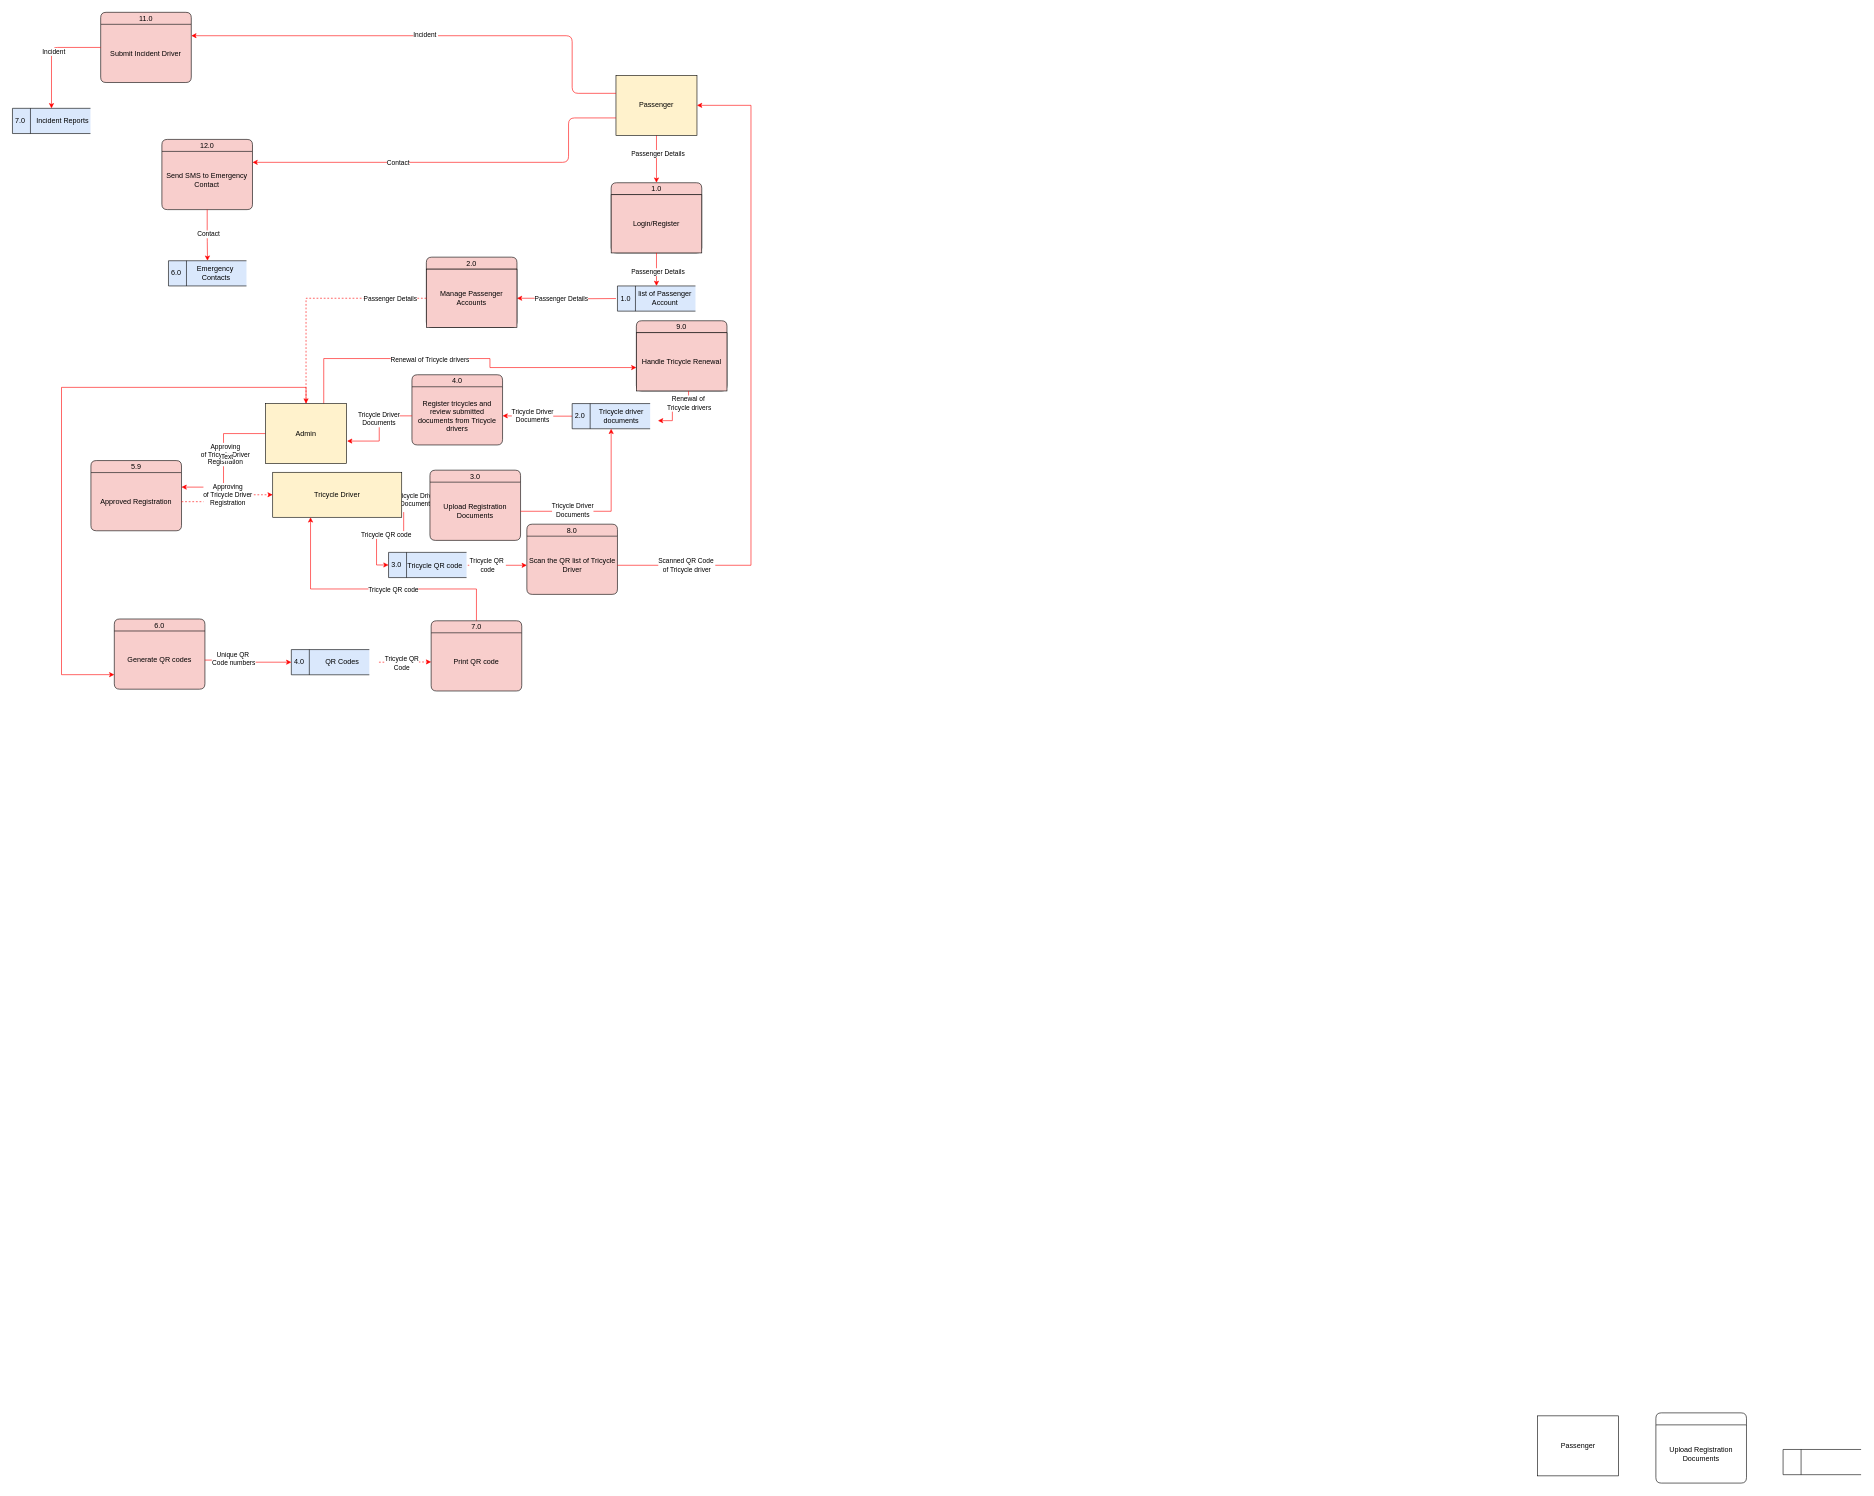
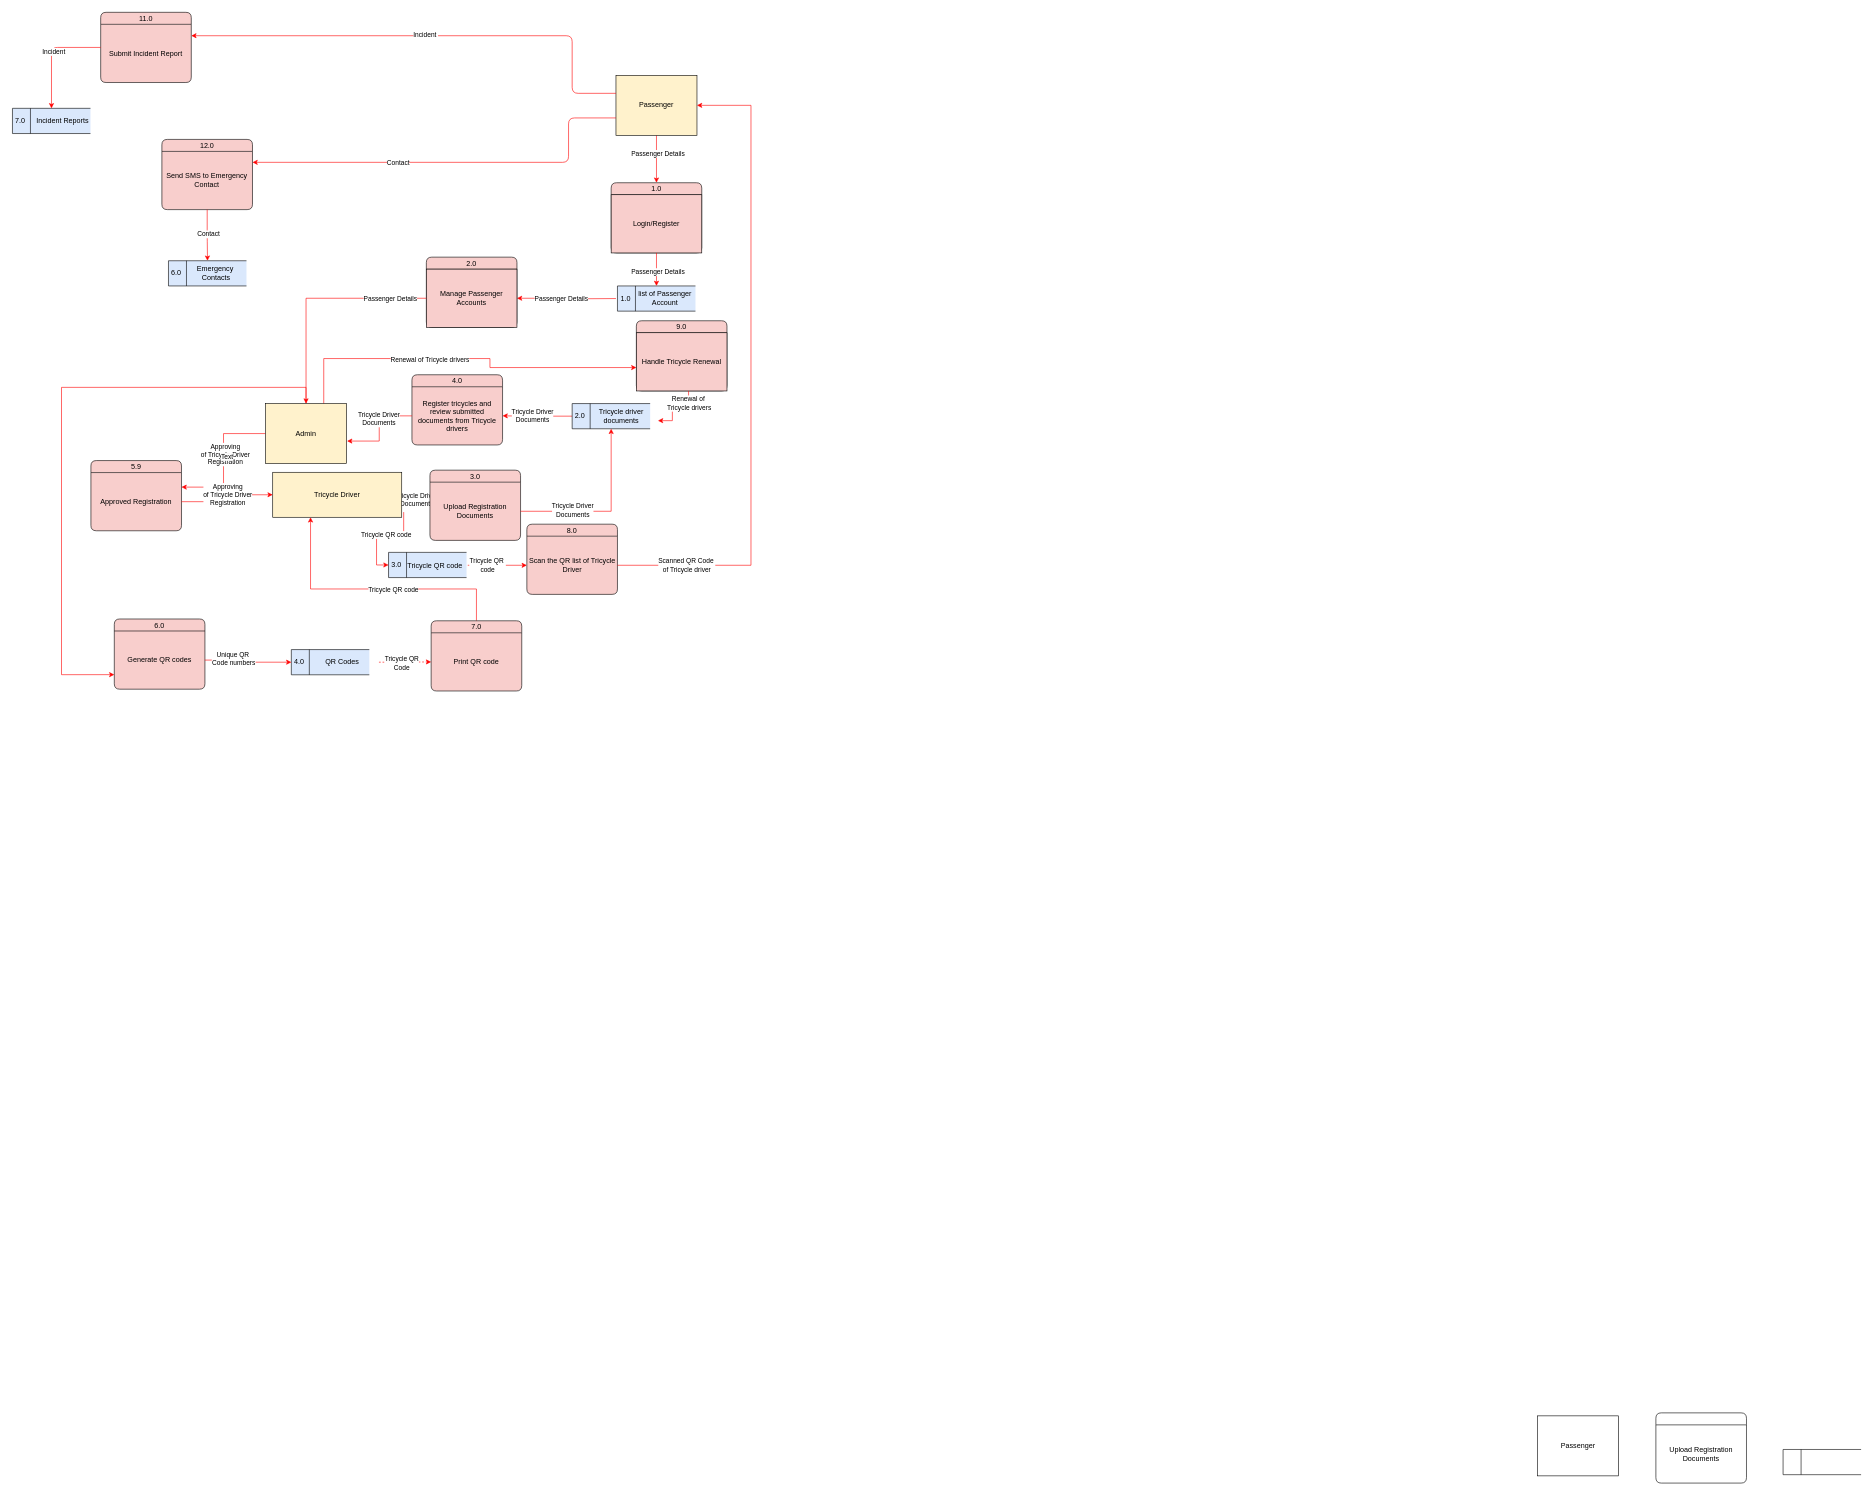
(146, 54) -> (146, 54)
(306, 312) -> (306, 312)
(193, 502) -> (193, 502)
